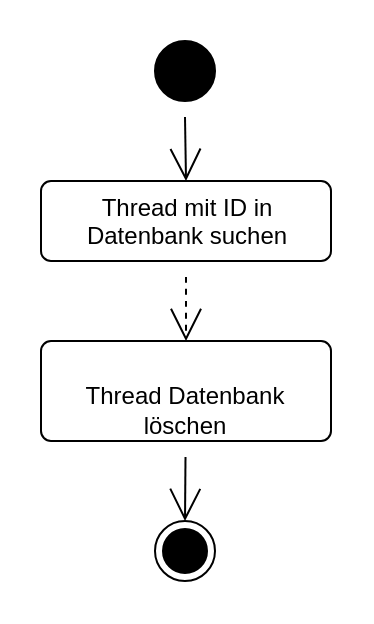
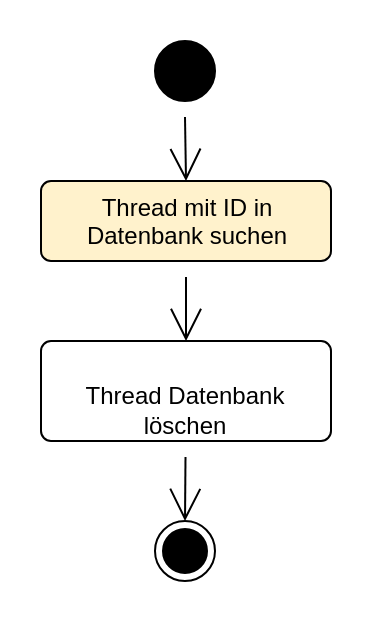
(186, 221) -> (186, 221)
(186, 308) -> (186, 308)
